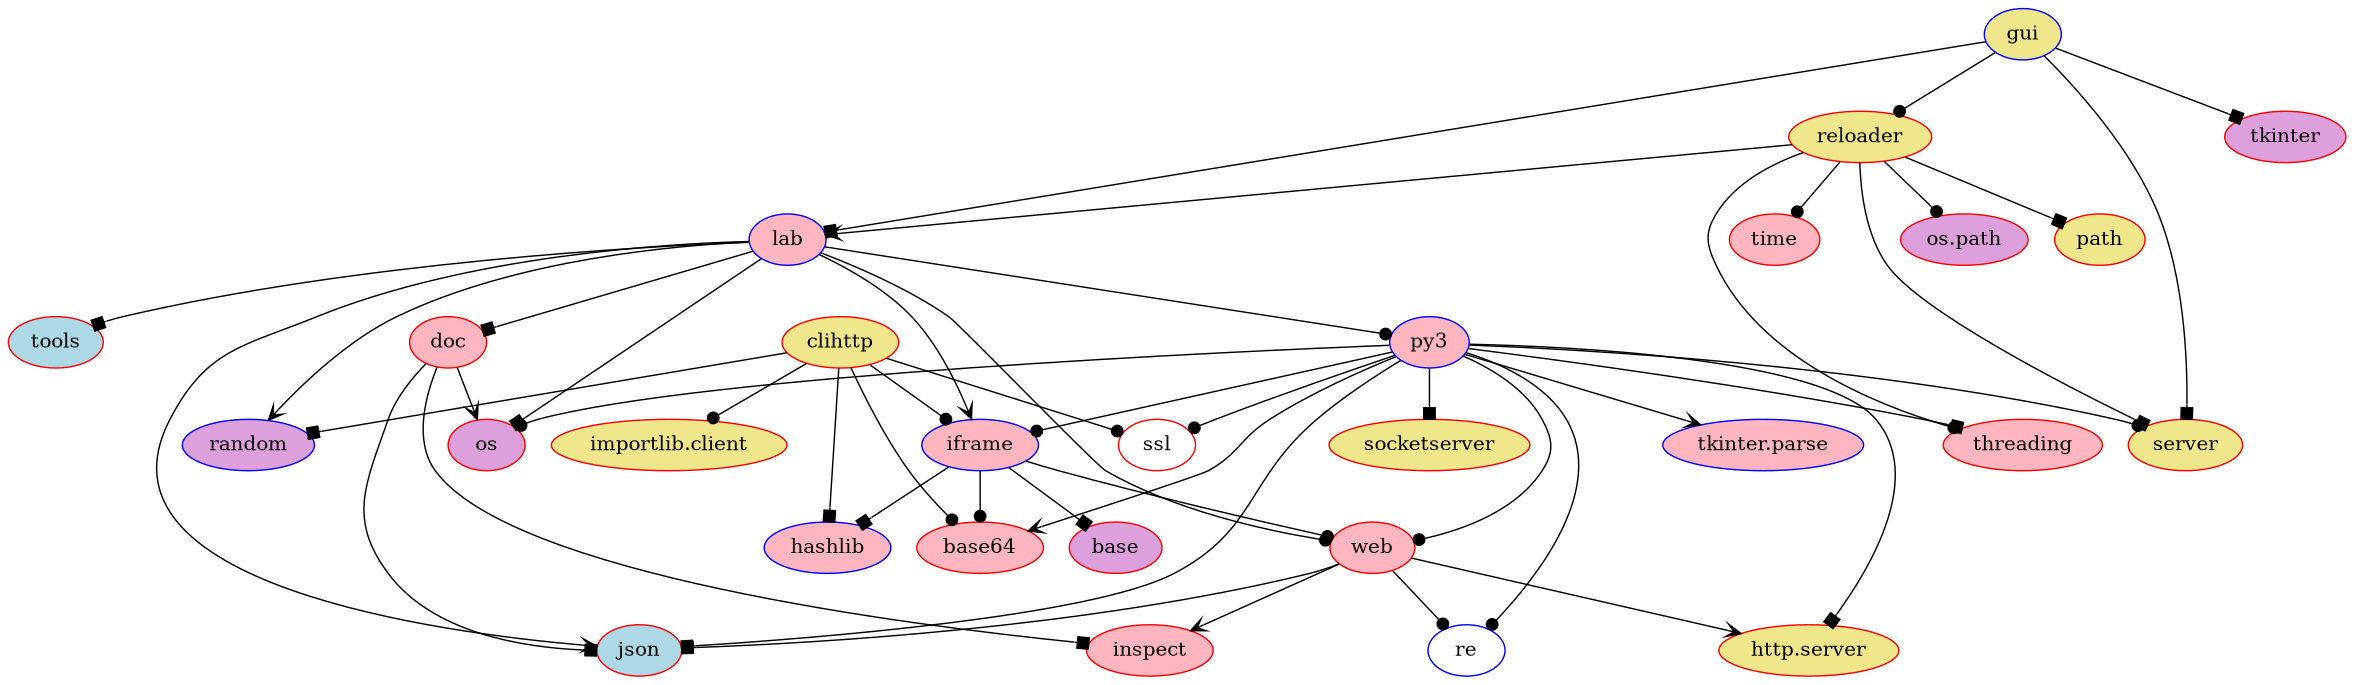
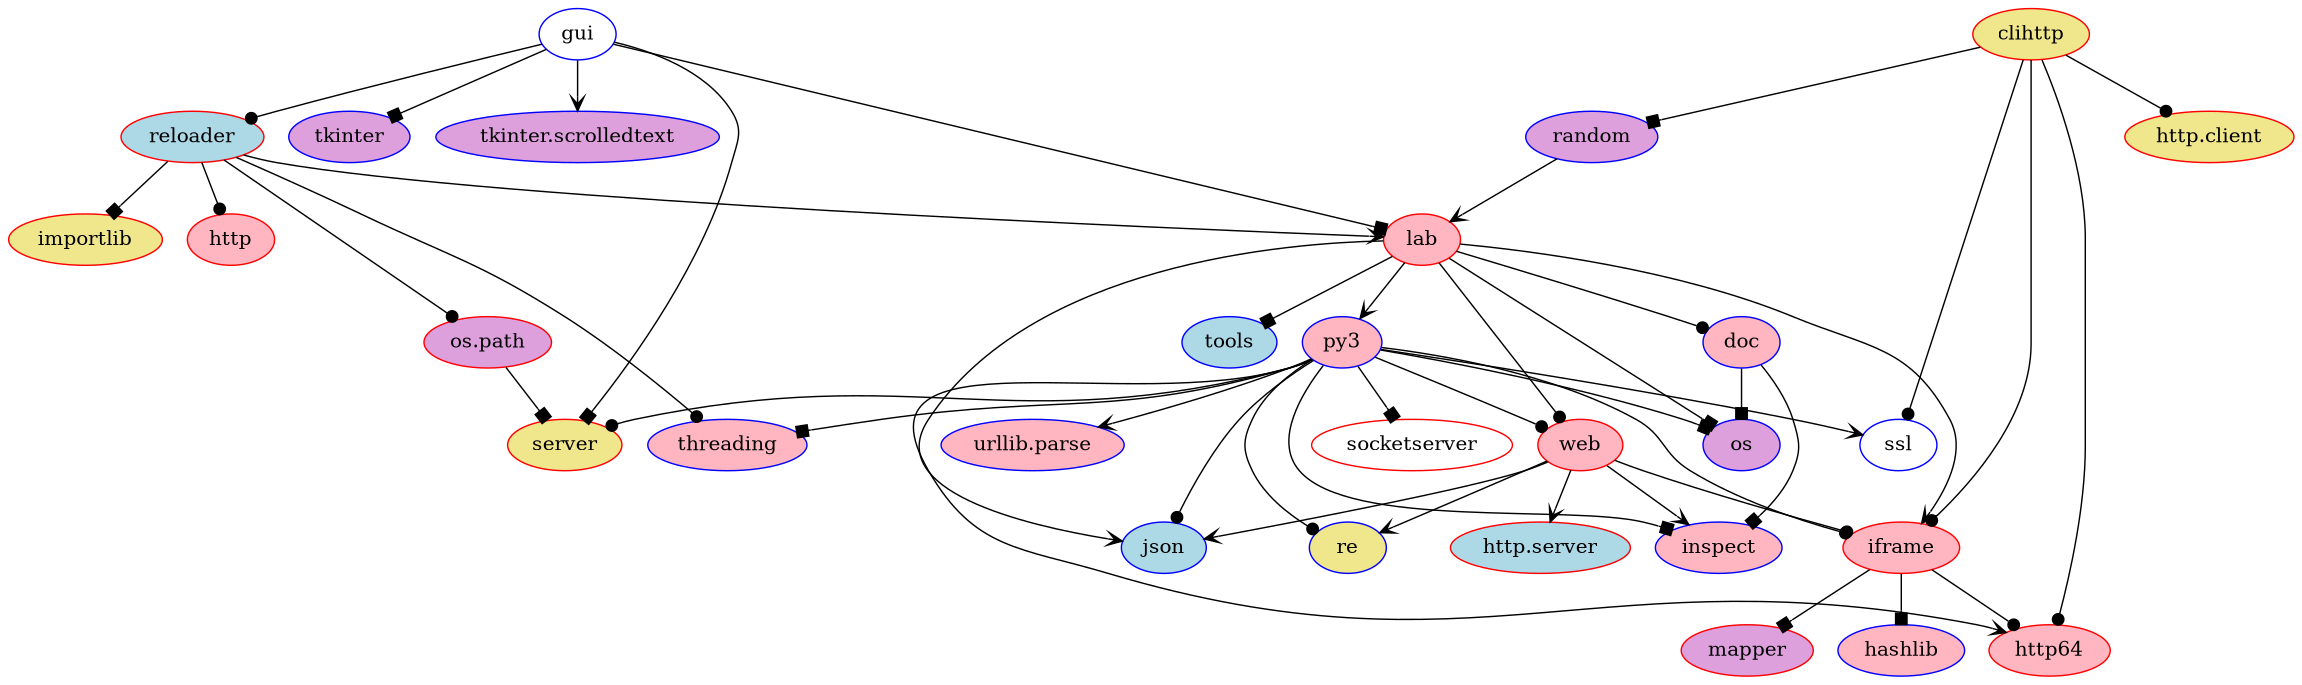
(2023, 34) -> (578, 34)
none -> (578, 137)
(1860, 137) -> (192, 137)
(2285, 137) -> (349, 137)
(788, 240) -> (1422, 240)
(1775, 240) -> (231, 240)
(2100, 240) -> (86, 240)
(496, 280) -> (1510, 187)
(625, 289) -> (1577, 288)
(1102, 290) -> (1387, 285)
(1959, 323) -> (522, 388)
(56, 342) -> (1229, 342)
(448, 342) -> (1741, 342)
(978, 367) -> (1619, 401)
(1783, 377) -> (1453, 511)
(465, 387) -> (1741, 387)
(1297, 389) -> (1615, 387)
(834, 438) -> none
(487, 445) -> (1741, 445)
(669, 445) -> (2209, 137)
(980, 445) -> (1901, 548)
(1157, 445) -> (1898, 445)
(1429, 445) -> (1412, 445)
(1763, 445) -> (1033, 445)
(2023, 445) -> (727, 445)
(1114, 485) -> (1710, 492)
(980, 548) -> (2050, 650)
(1116, 548) -> (1747, 650)
(384, 567) -> none
(1416, 595) -> (1470, 494)
(1093, 599) -> (1234, 425)
(1020, 623) -> (1409, 499)
(639, 650) -> (1164, 548)
(1150, 650) -> (1719, 548)
(1466, 650) -> (1348, 548)
(1809, 650) -> (1540, 548)
